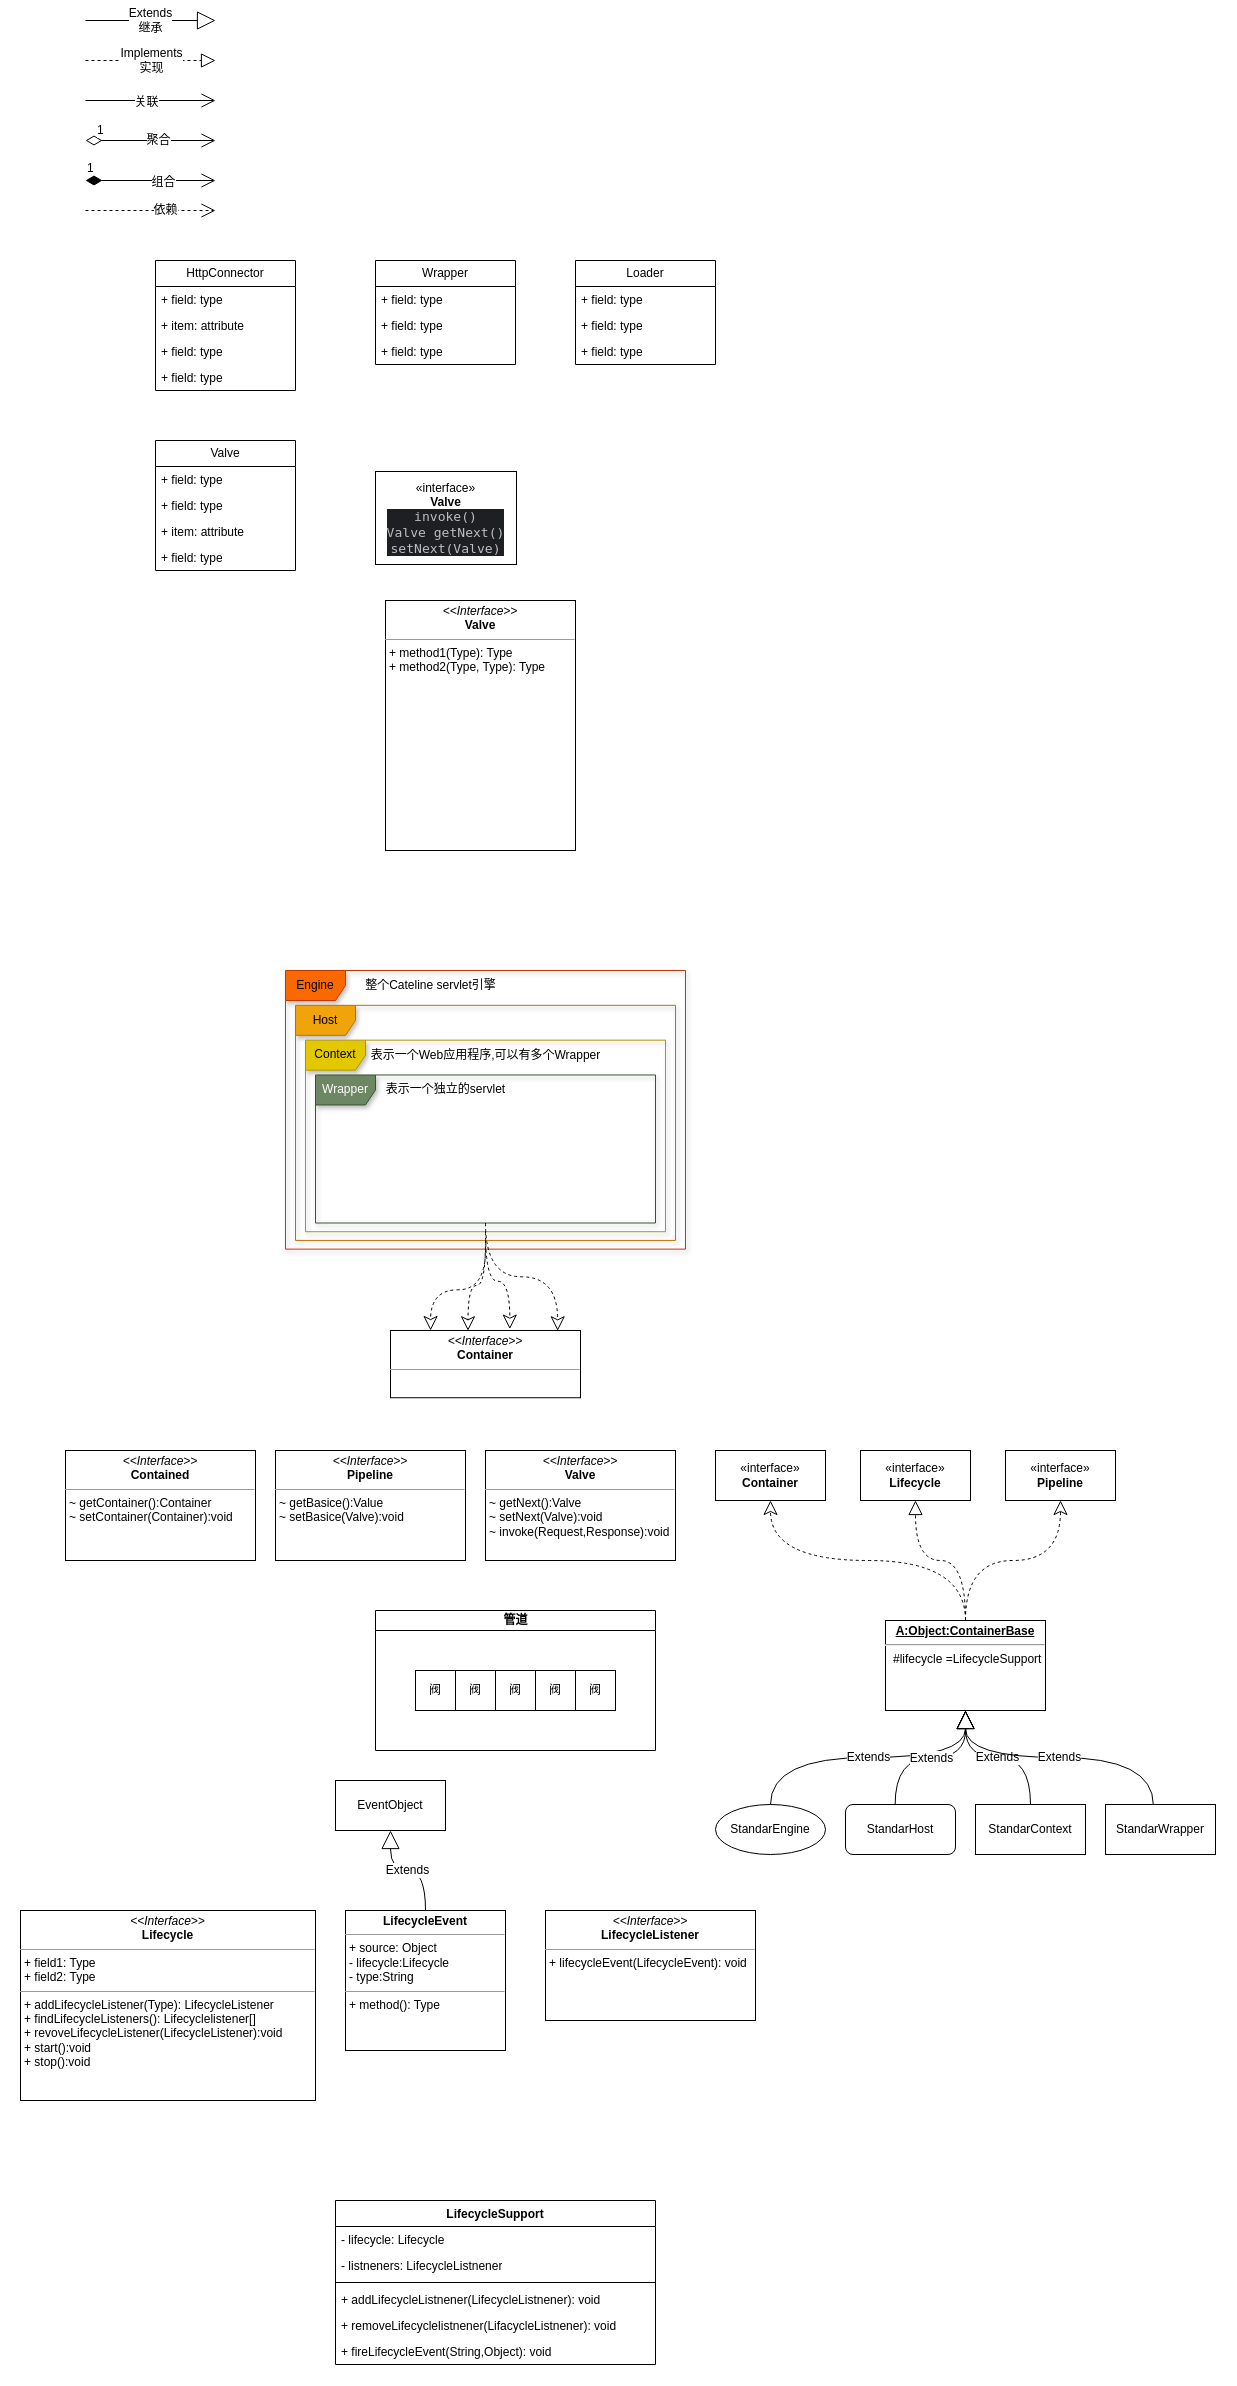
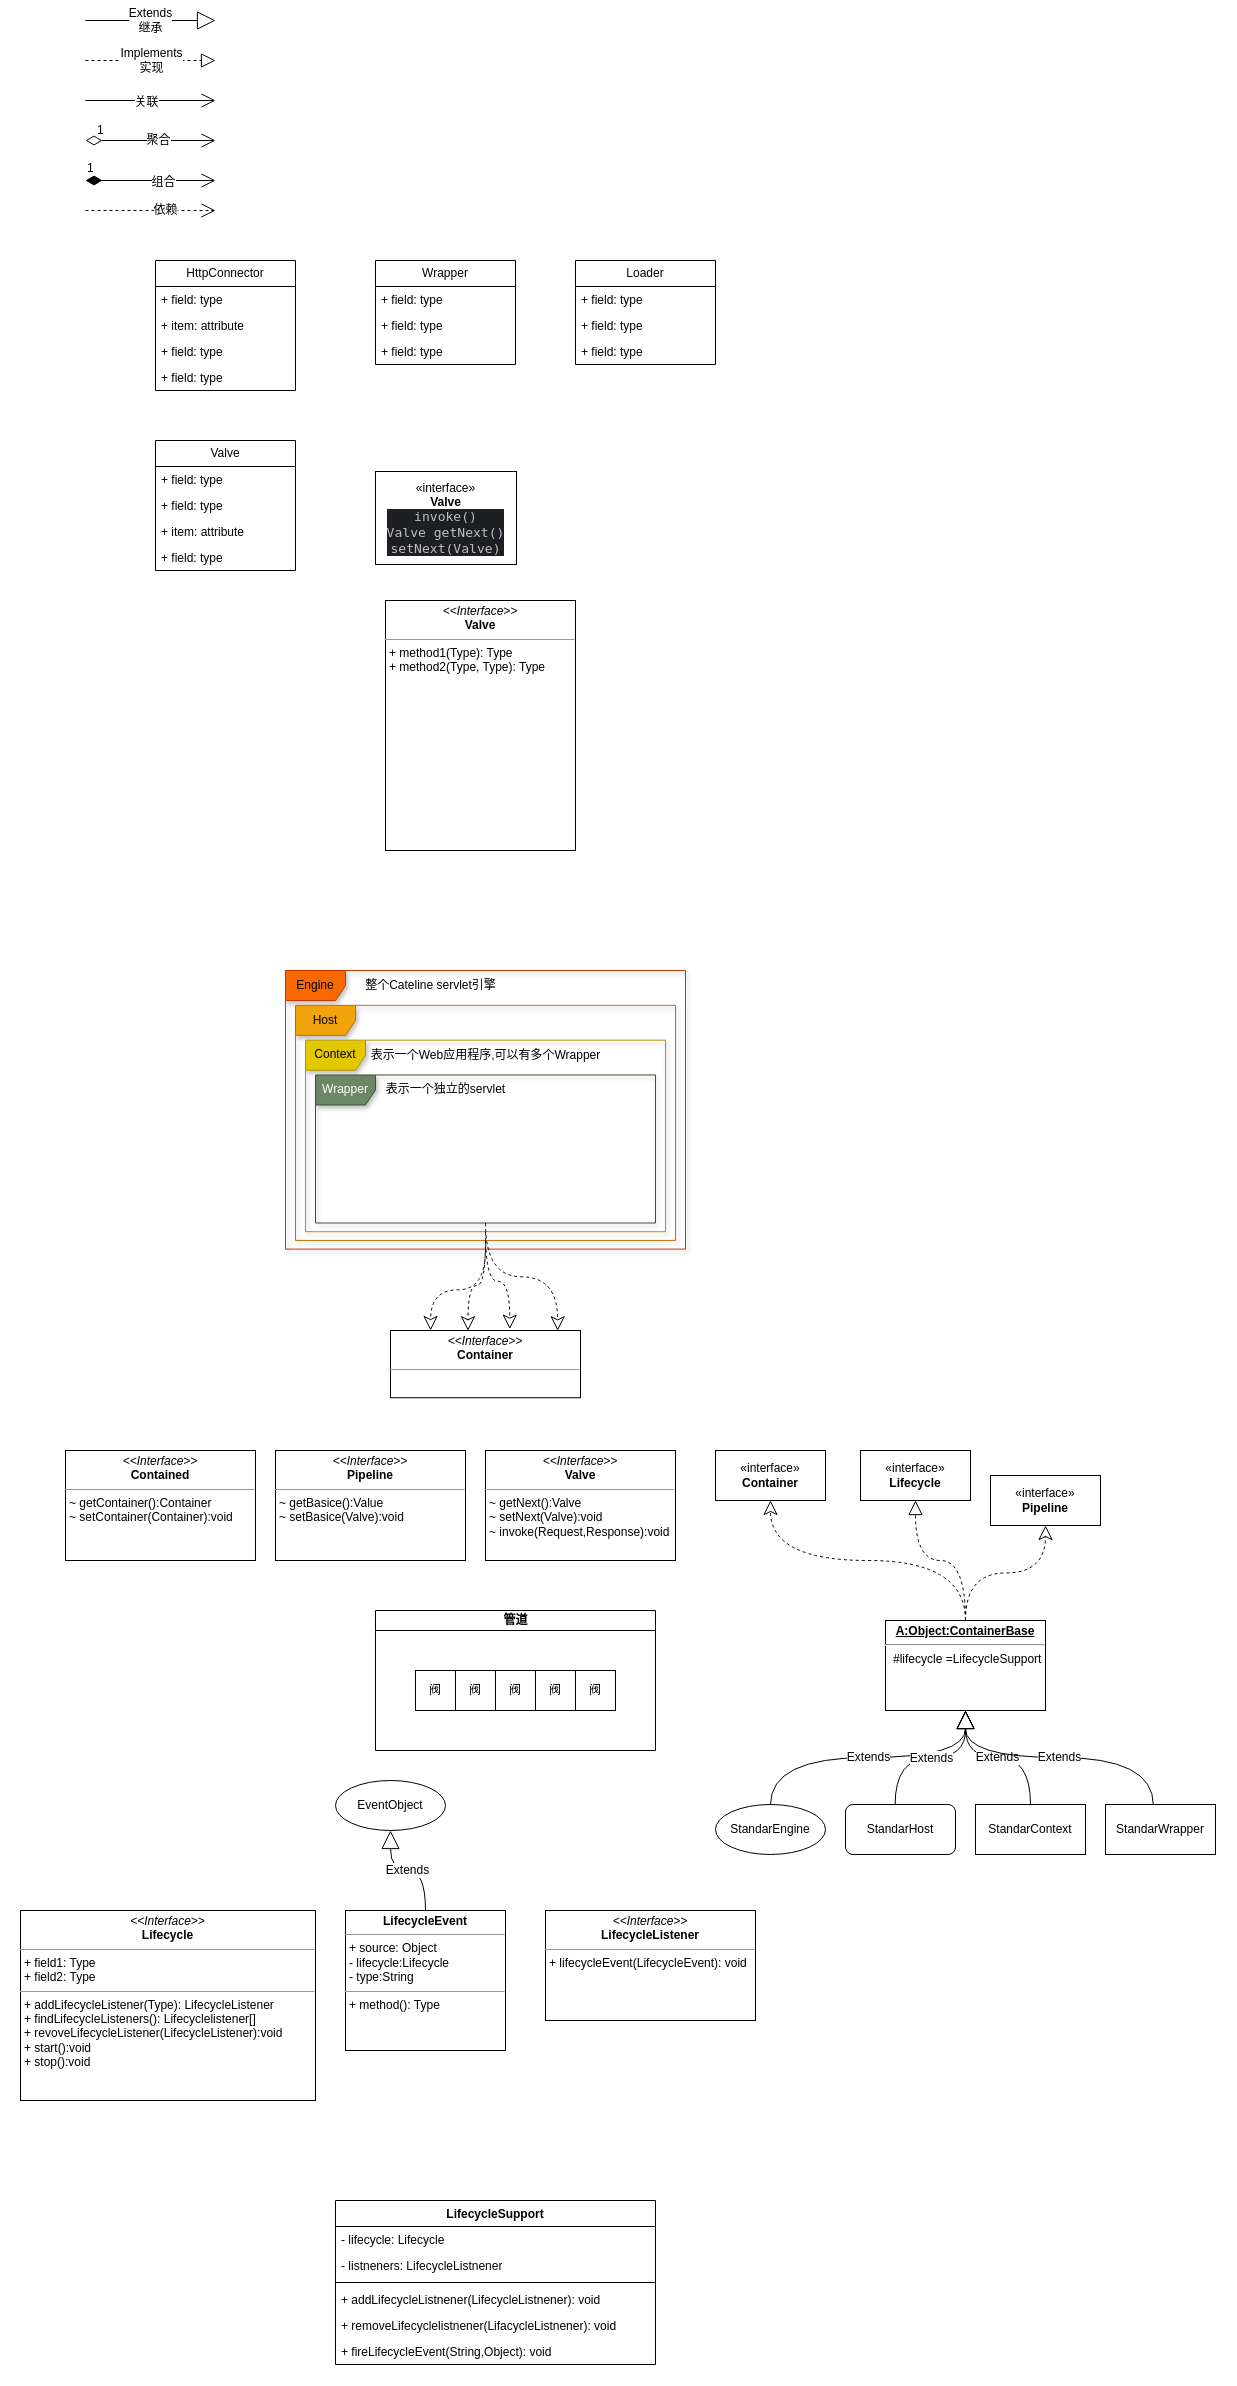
(1061, 1476) -> (1046, 1501)
(391, 1806) -> (391, 1806)
